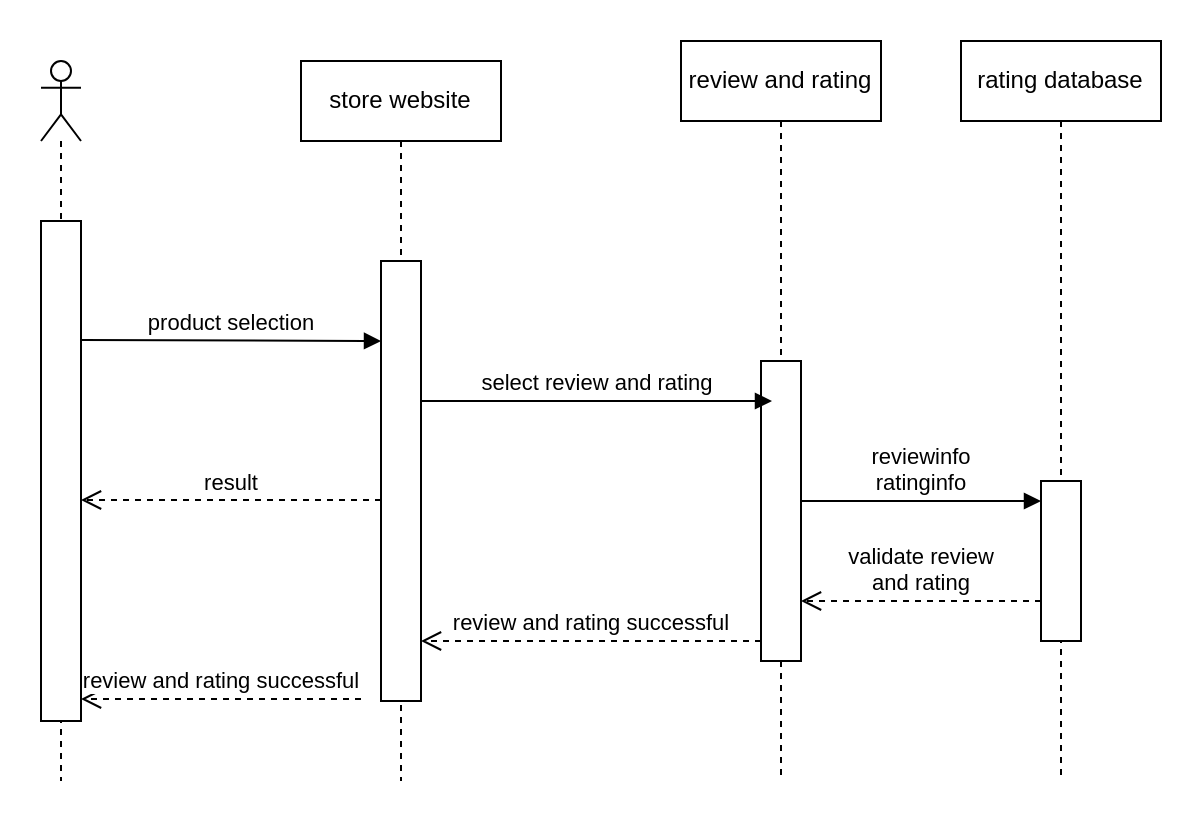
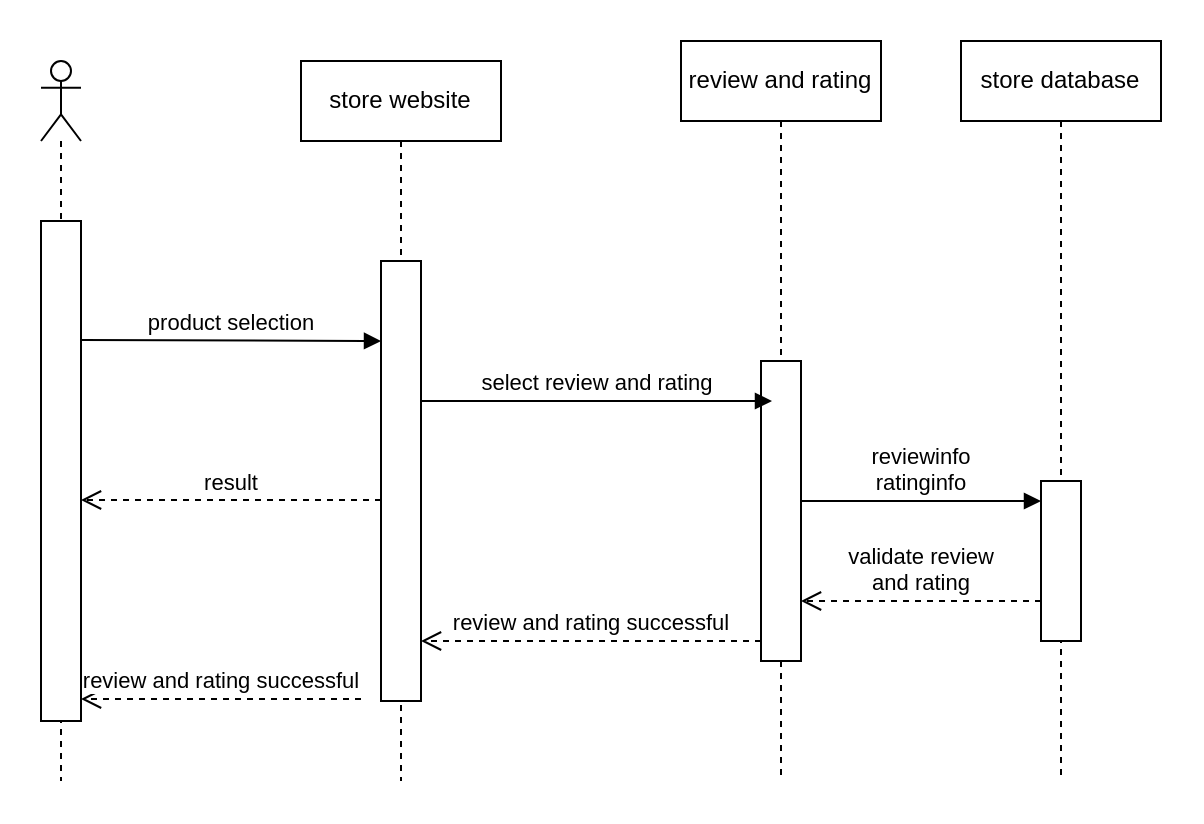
(1061, 81) -> (1061, 81)
